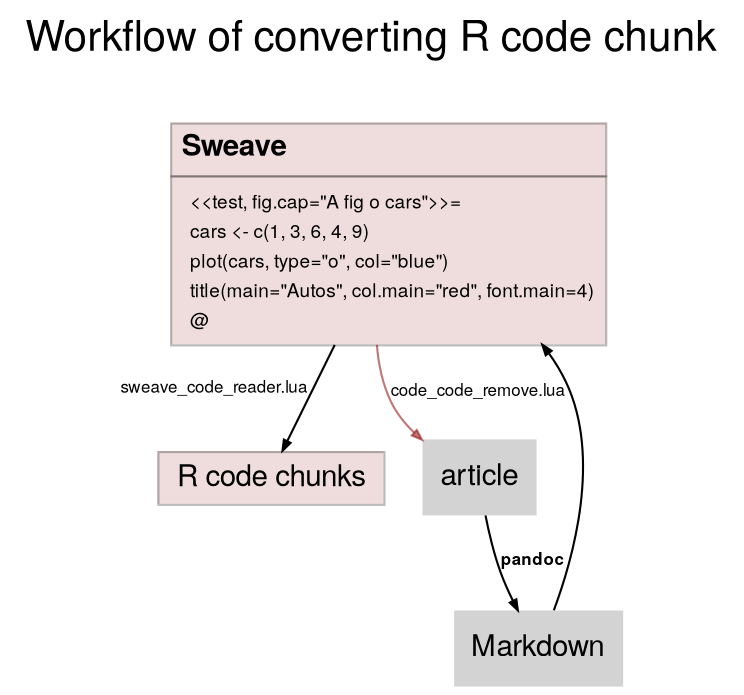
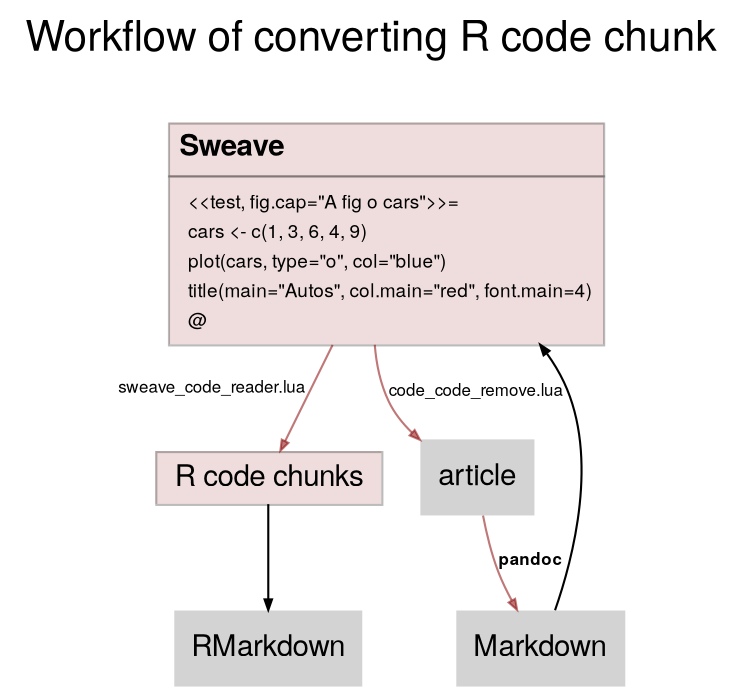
(311, 393) -> (309, 393)
(496, 559) -> (494, 559)
none -> (268, 649)
